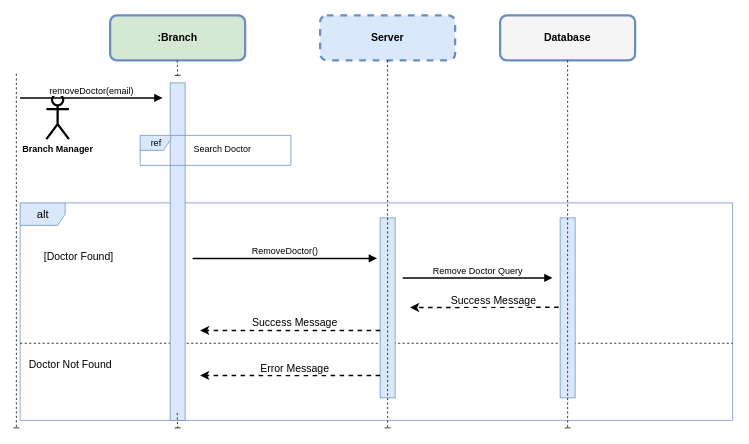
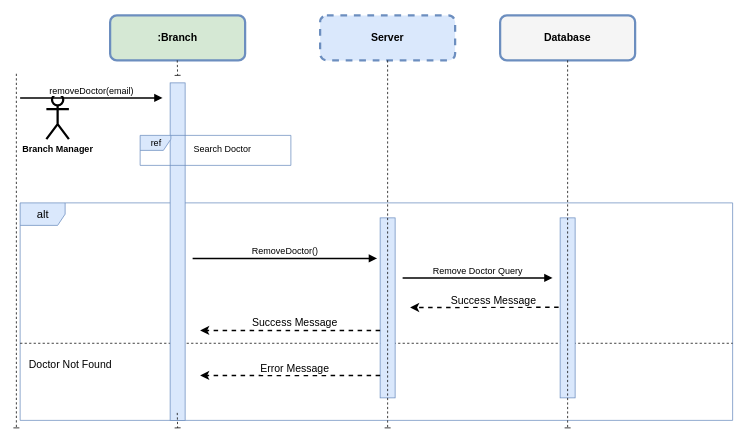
(80, 252) -> none
